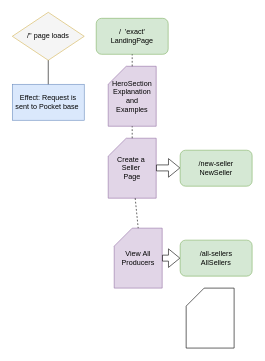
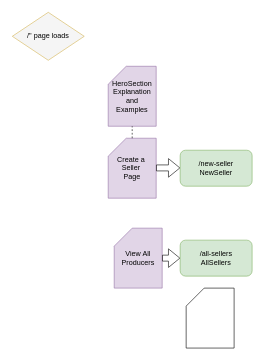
(132, 36) -> none
(132, 60) -> none
(48, 72) -> none
(48, 102) -> none
(137, 213) -> none
